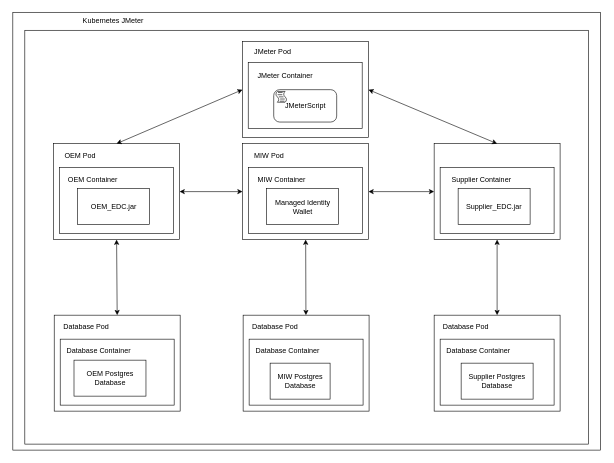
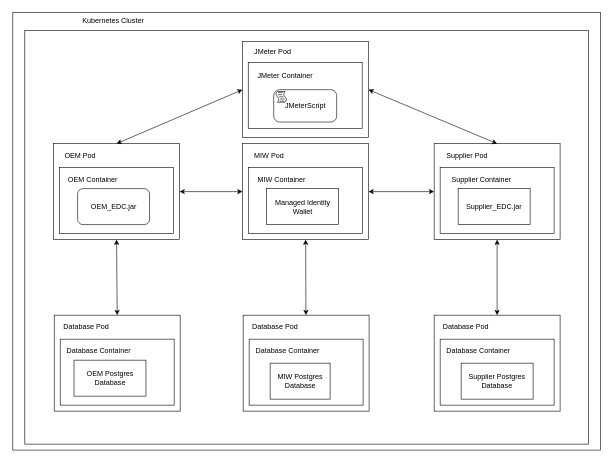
(113, 21) -> (113, 21)
none -> (467, 156)
(113, 207) -> (113, 207)
